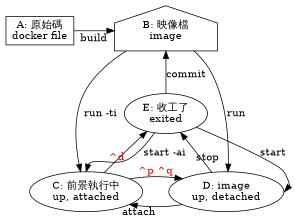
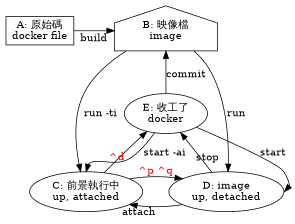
(166, 114) -> (166, 114)
